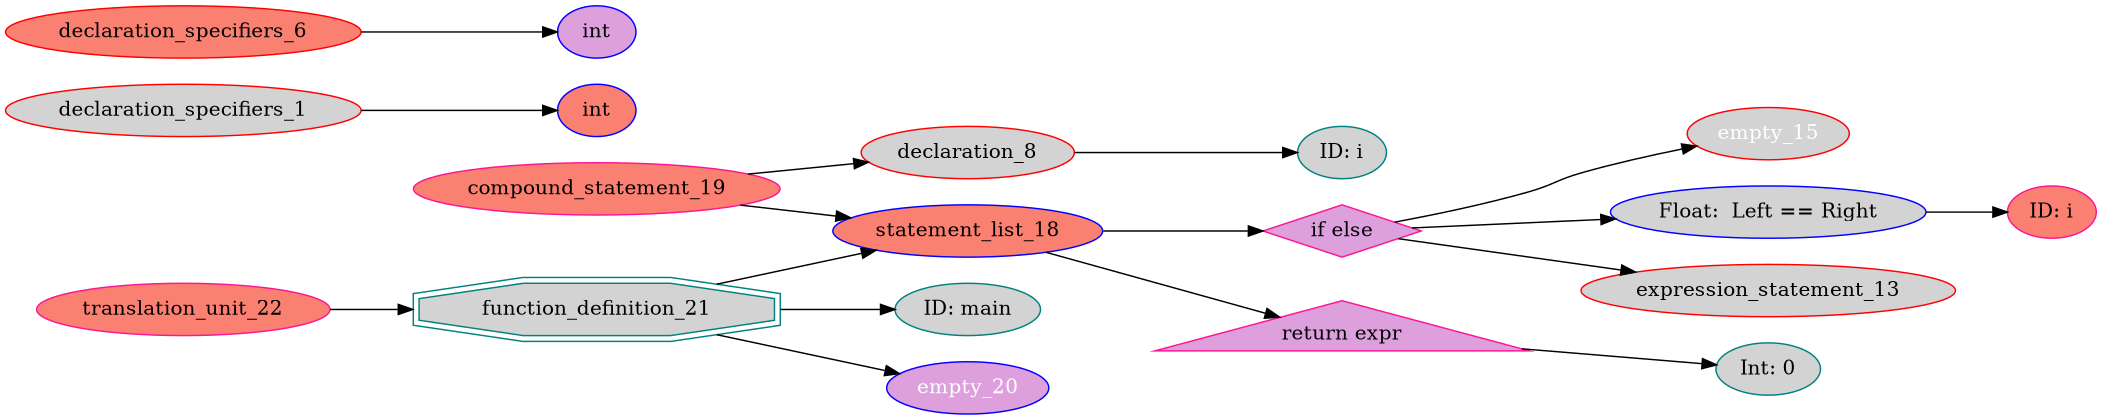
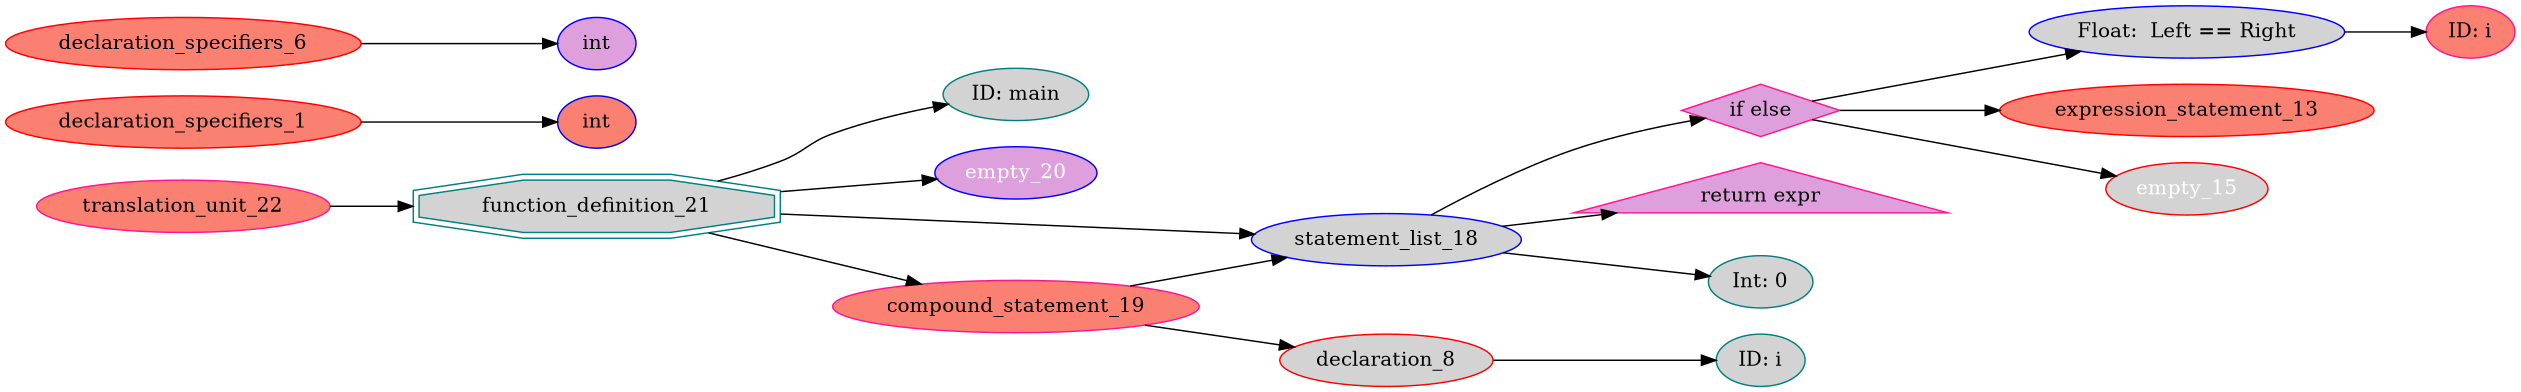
(183, 110) -> (183, 122)
(968, 231) -> (1386, 240)
none -> (808, 257)
(1768, 291) -> (2187, 110)
(1612, 356) -> (1599, 264)
